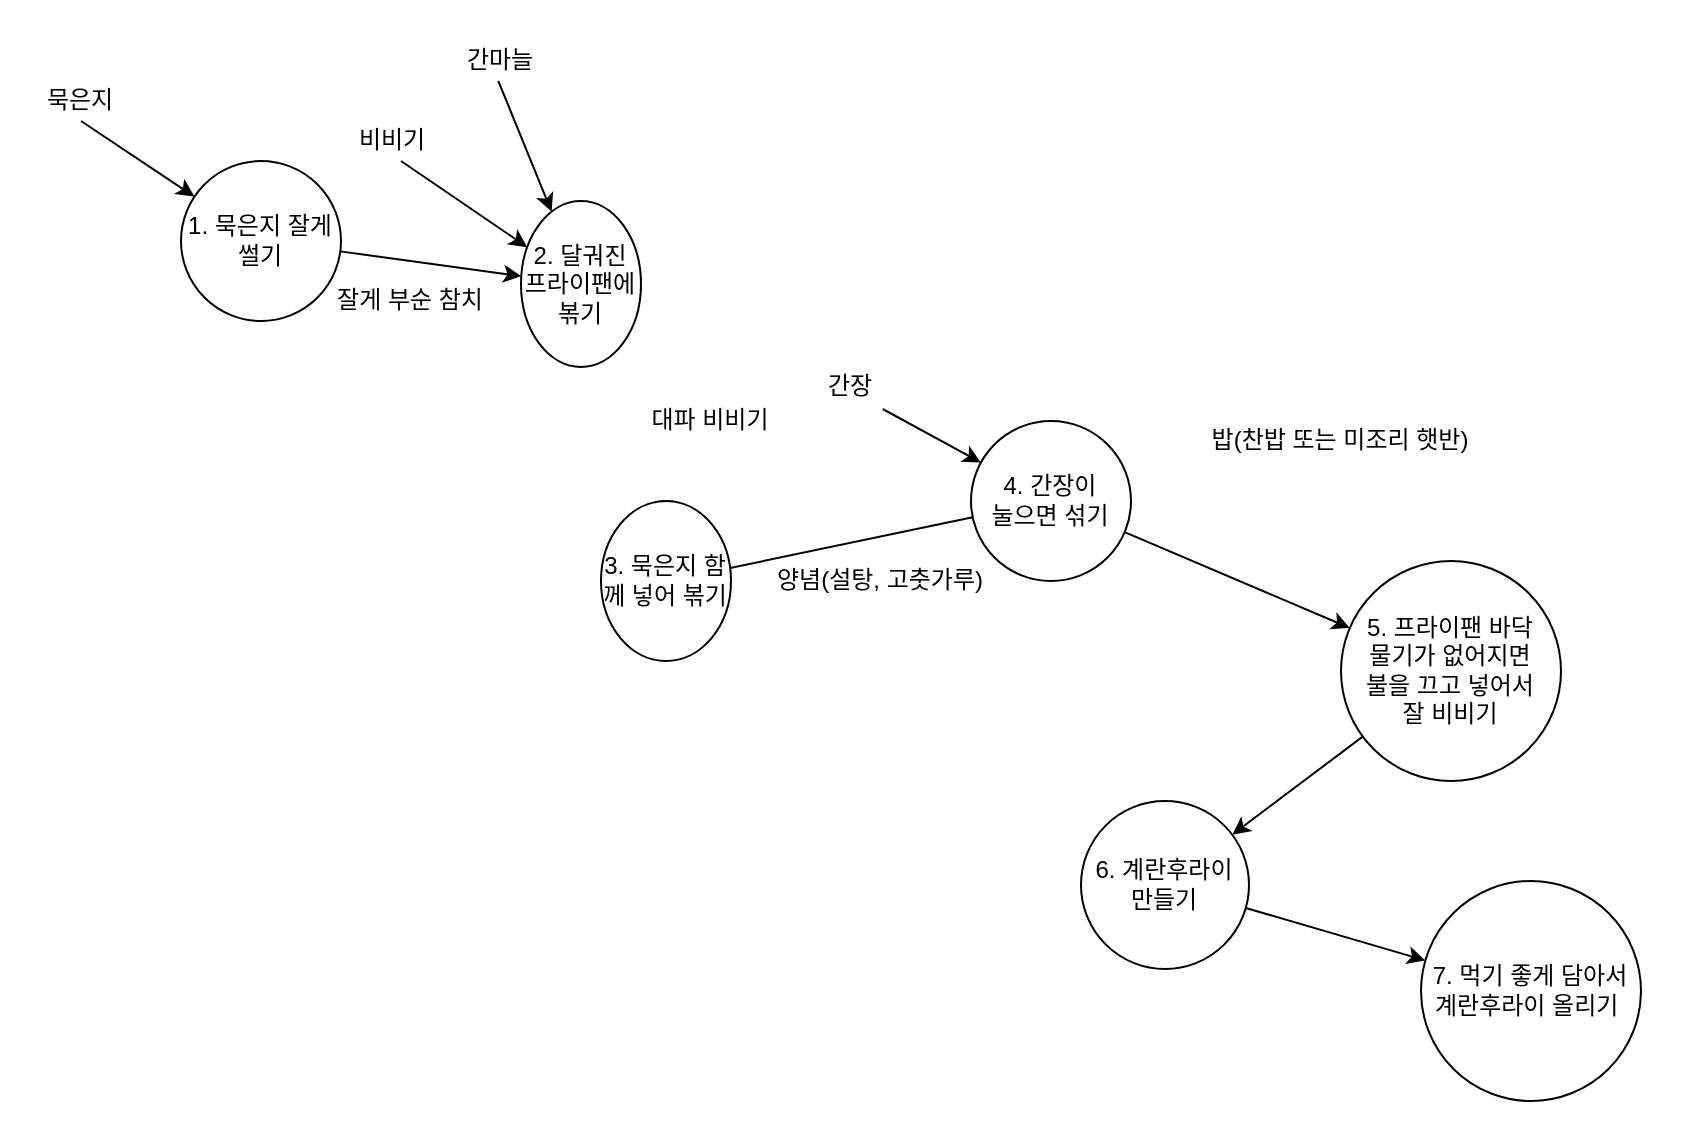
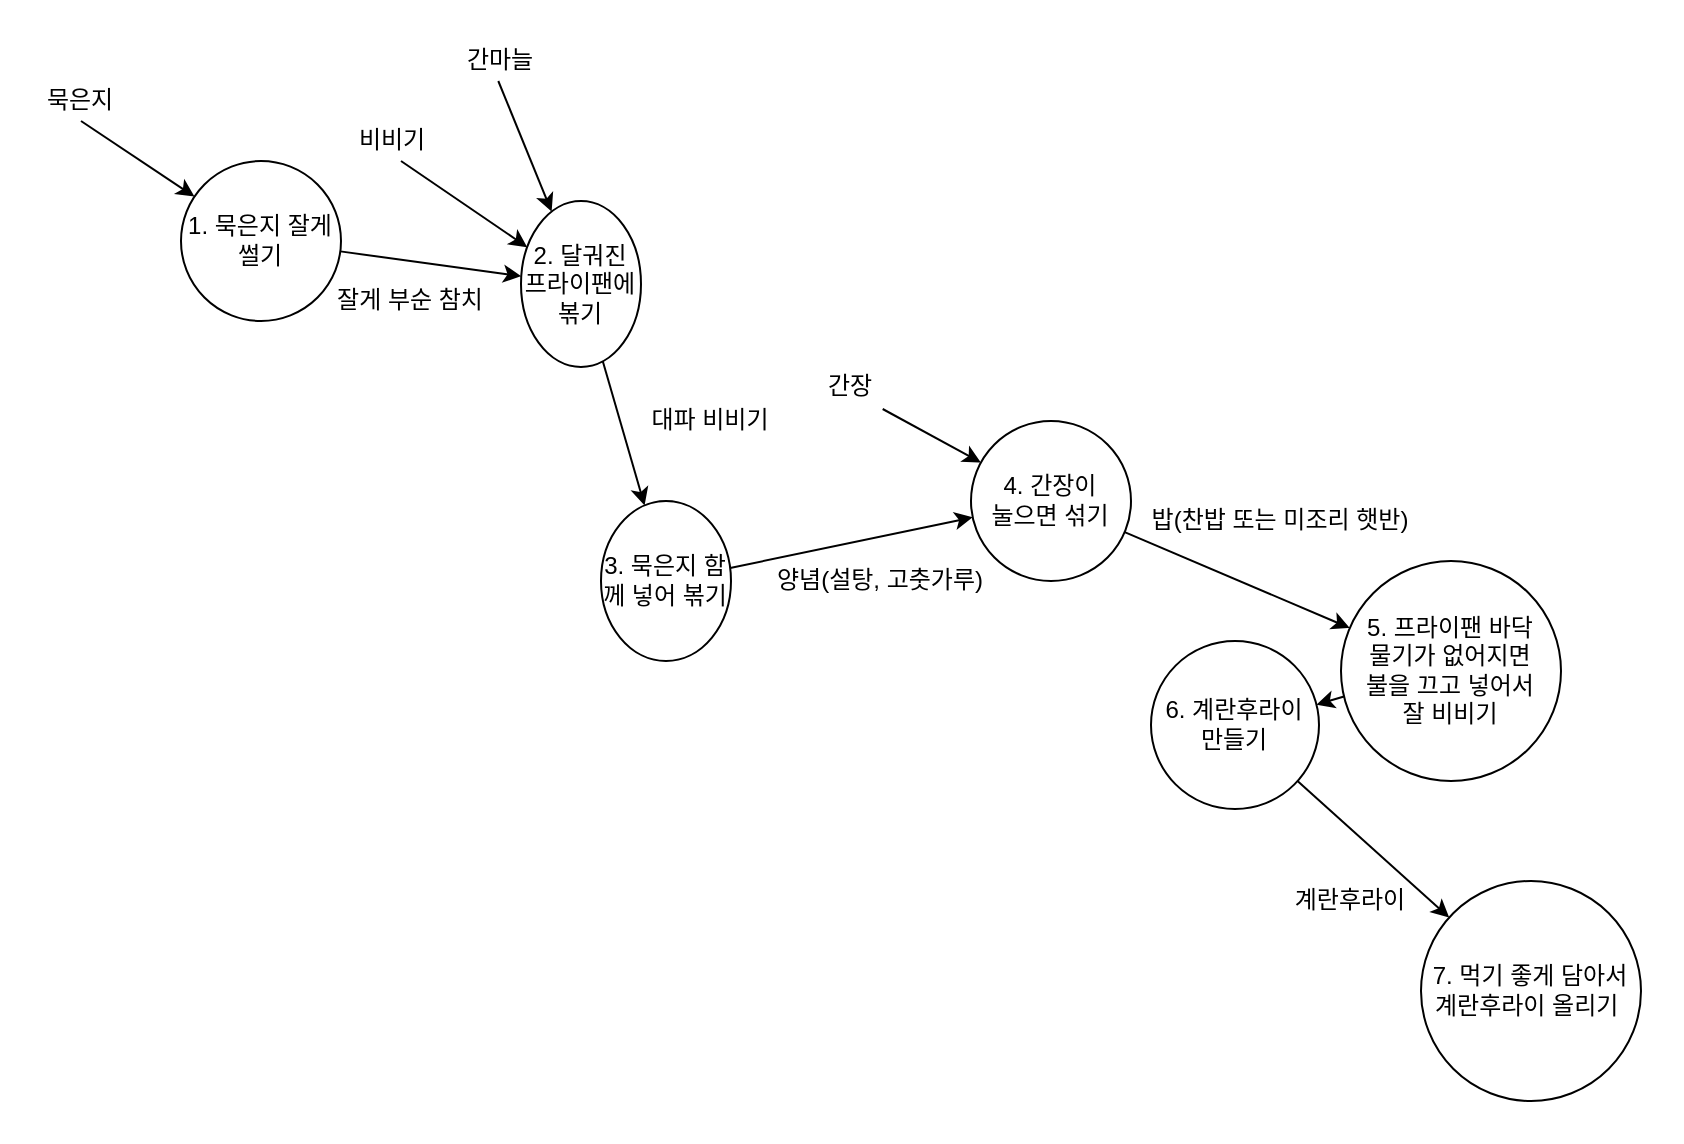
none -> (622, 427)
(1341, 441) -> (1281, 521)
(963, 519) -> (958, 520)
(1165, 885) -> (1235, 725)
none -> (1351, 901)
